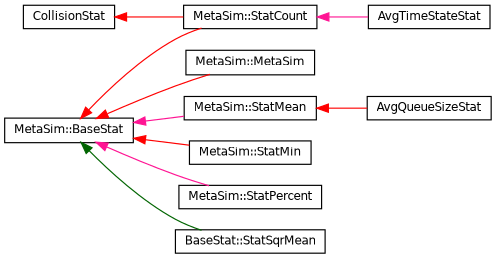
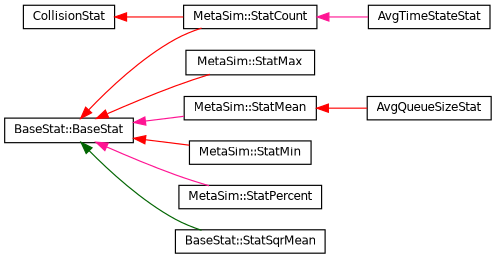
(250, 63) -> (250, 63)
(69, 130) -> (69, 130)
